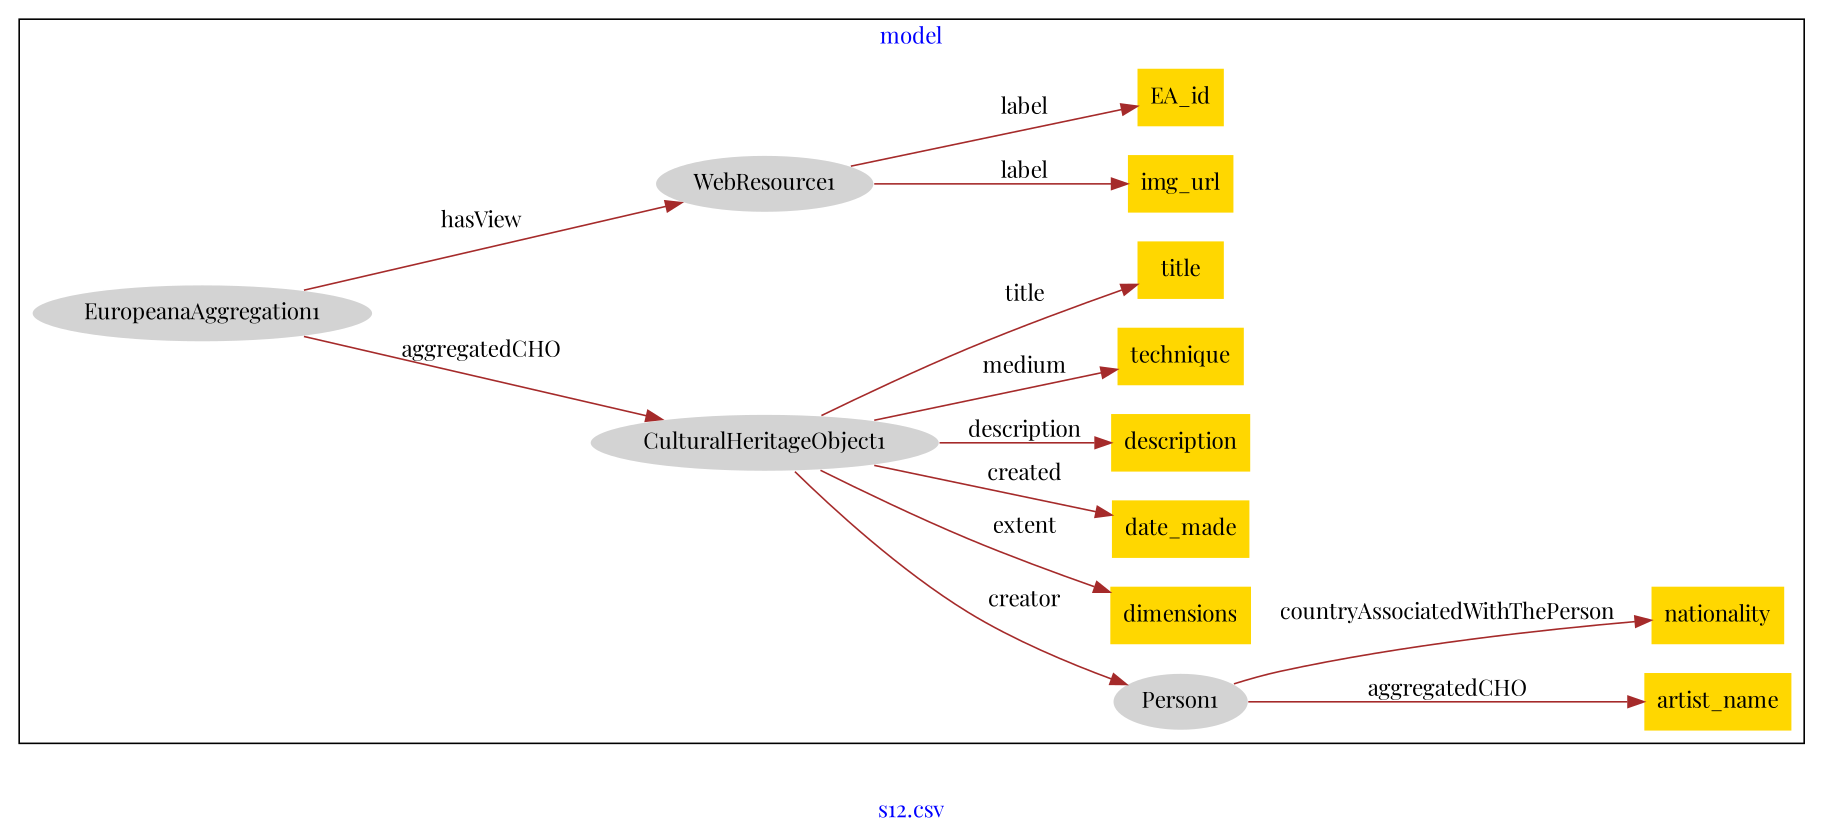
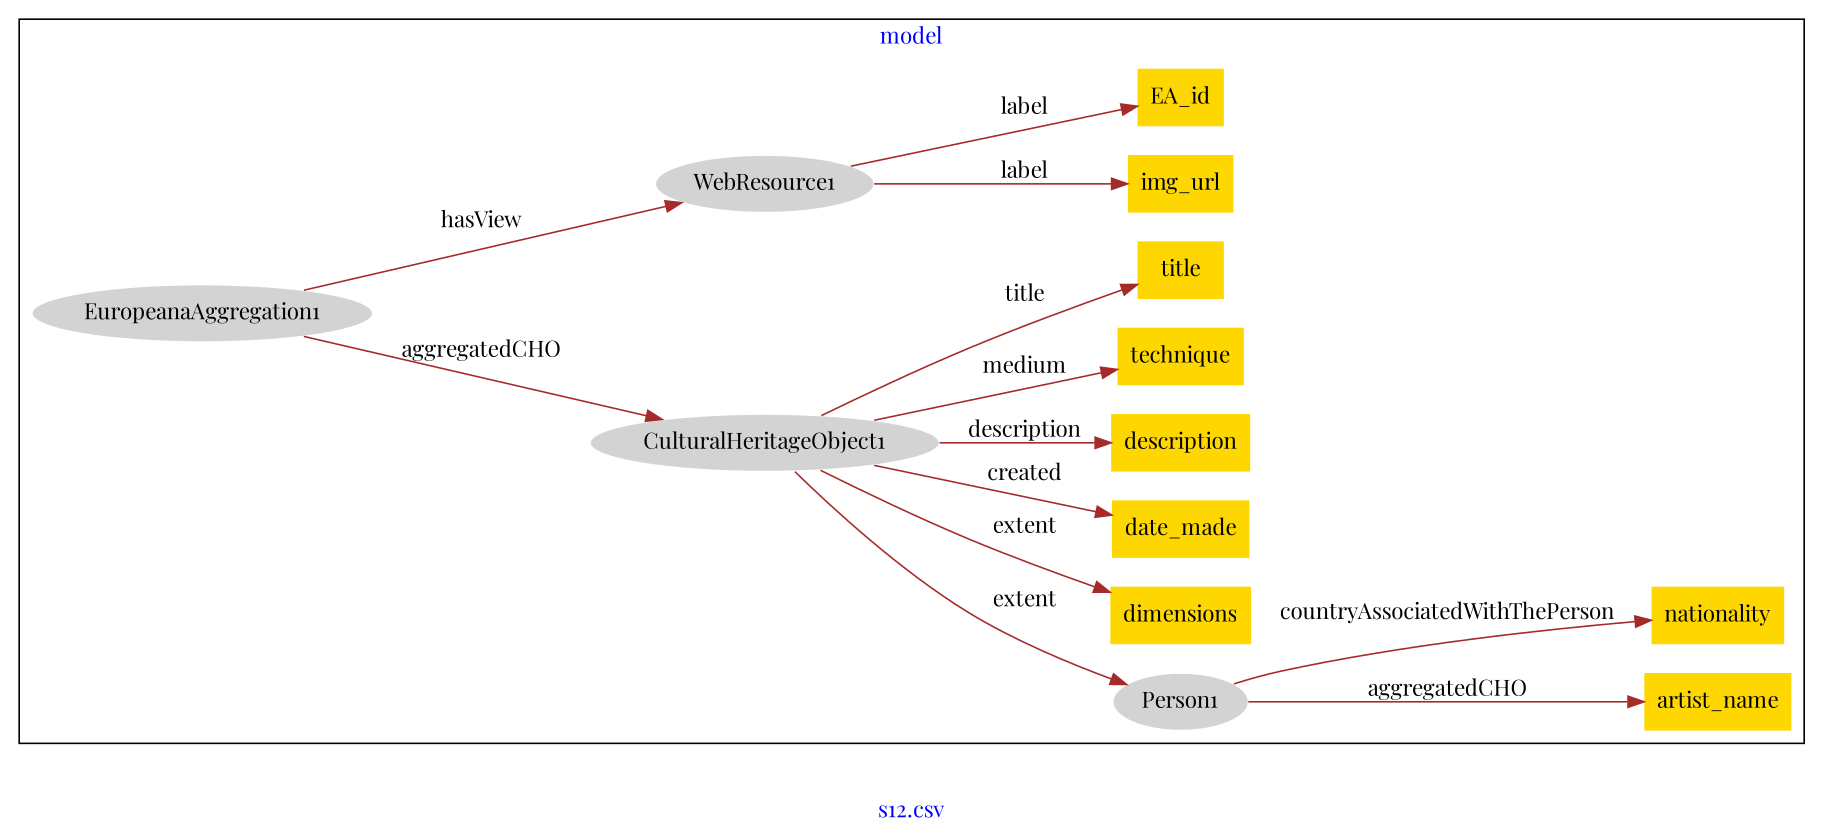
(1025, 600) -> (1025, 600)
